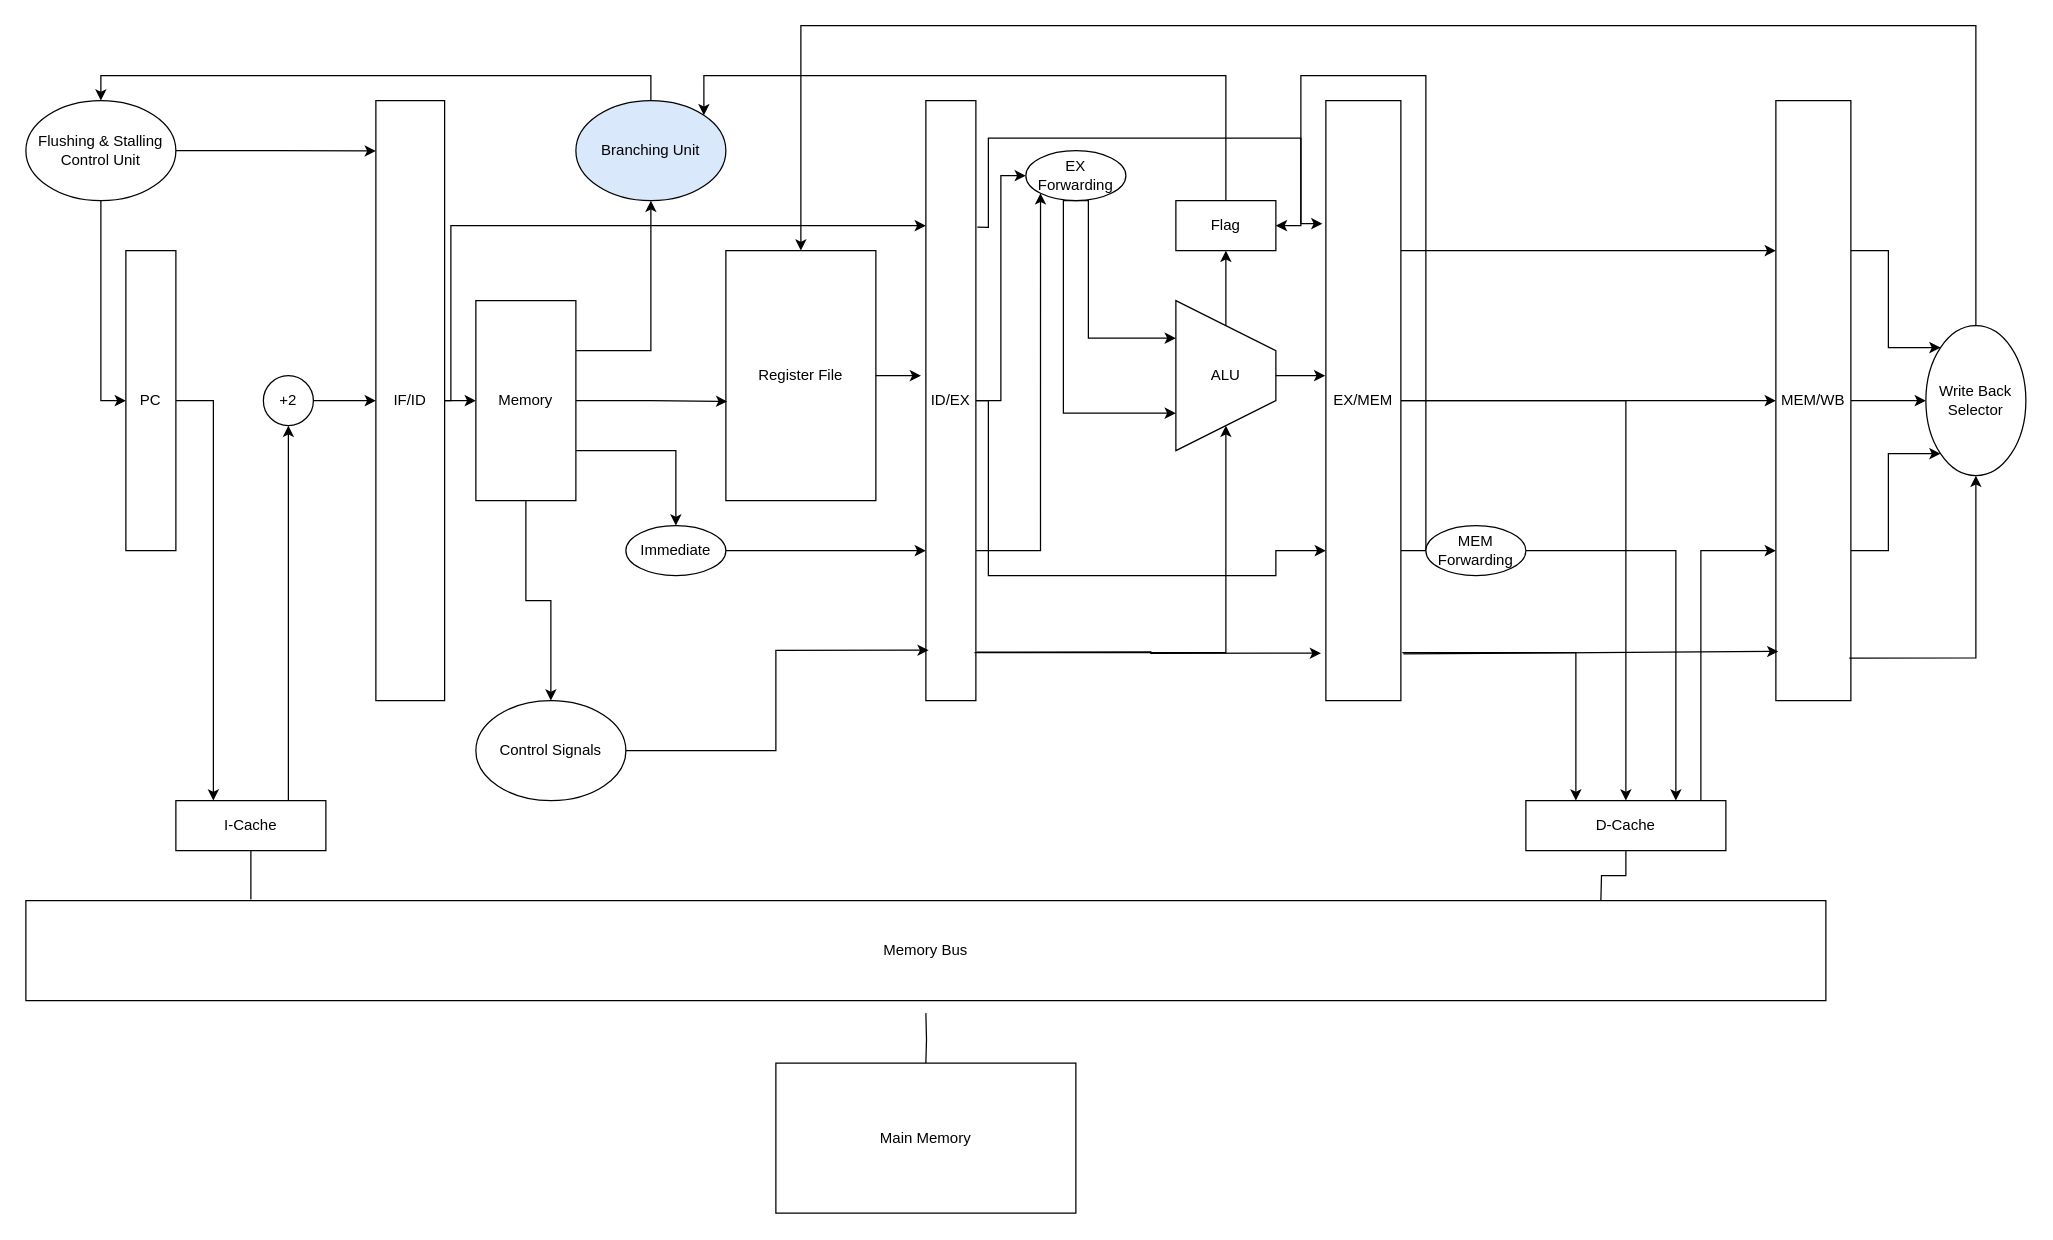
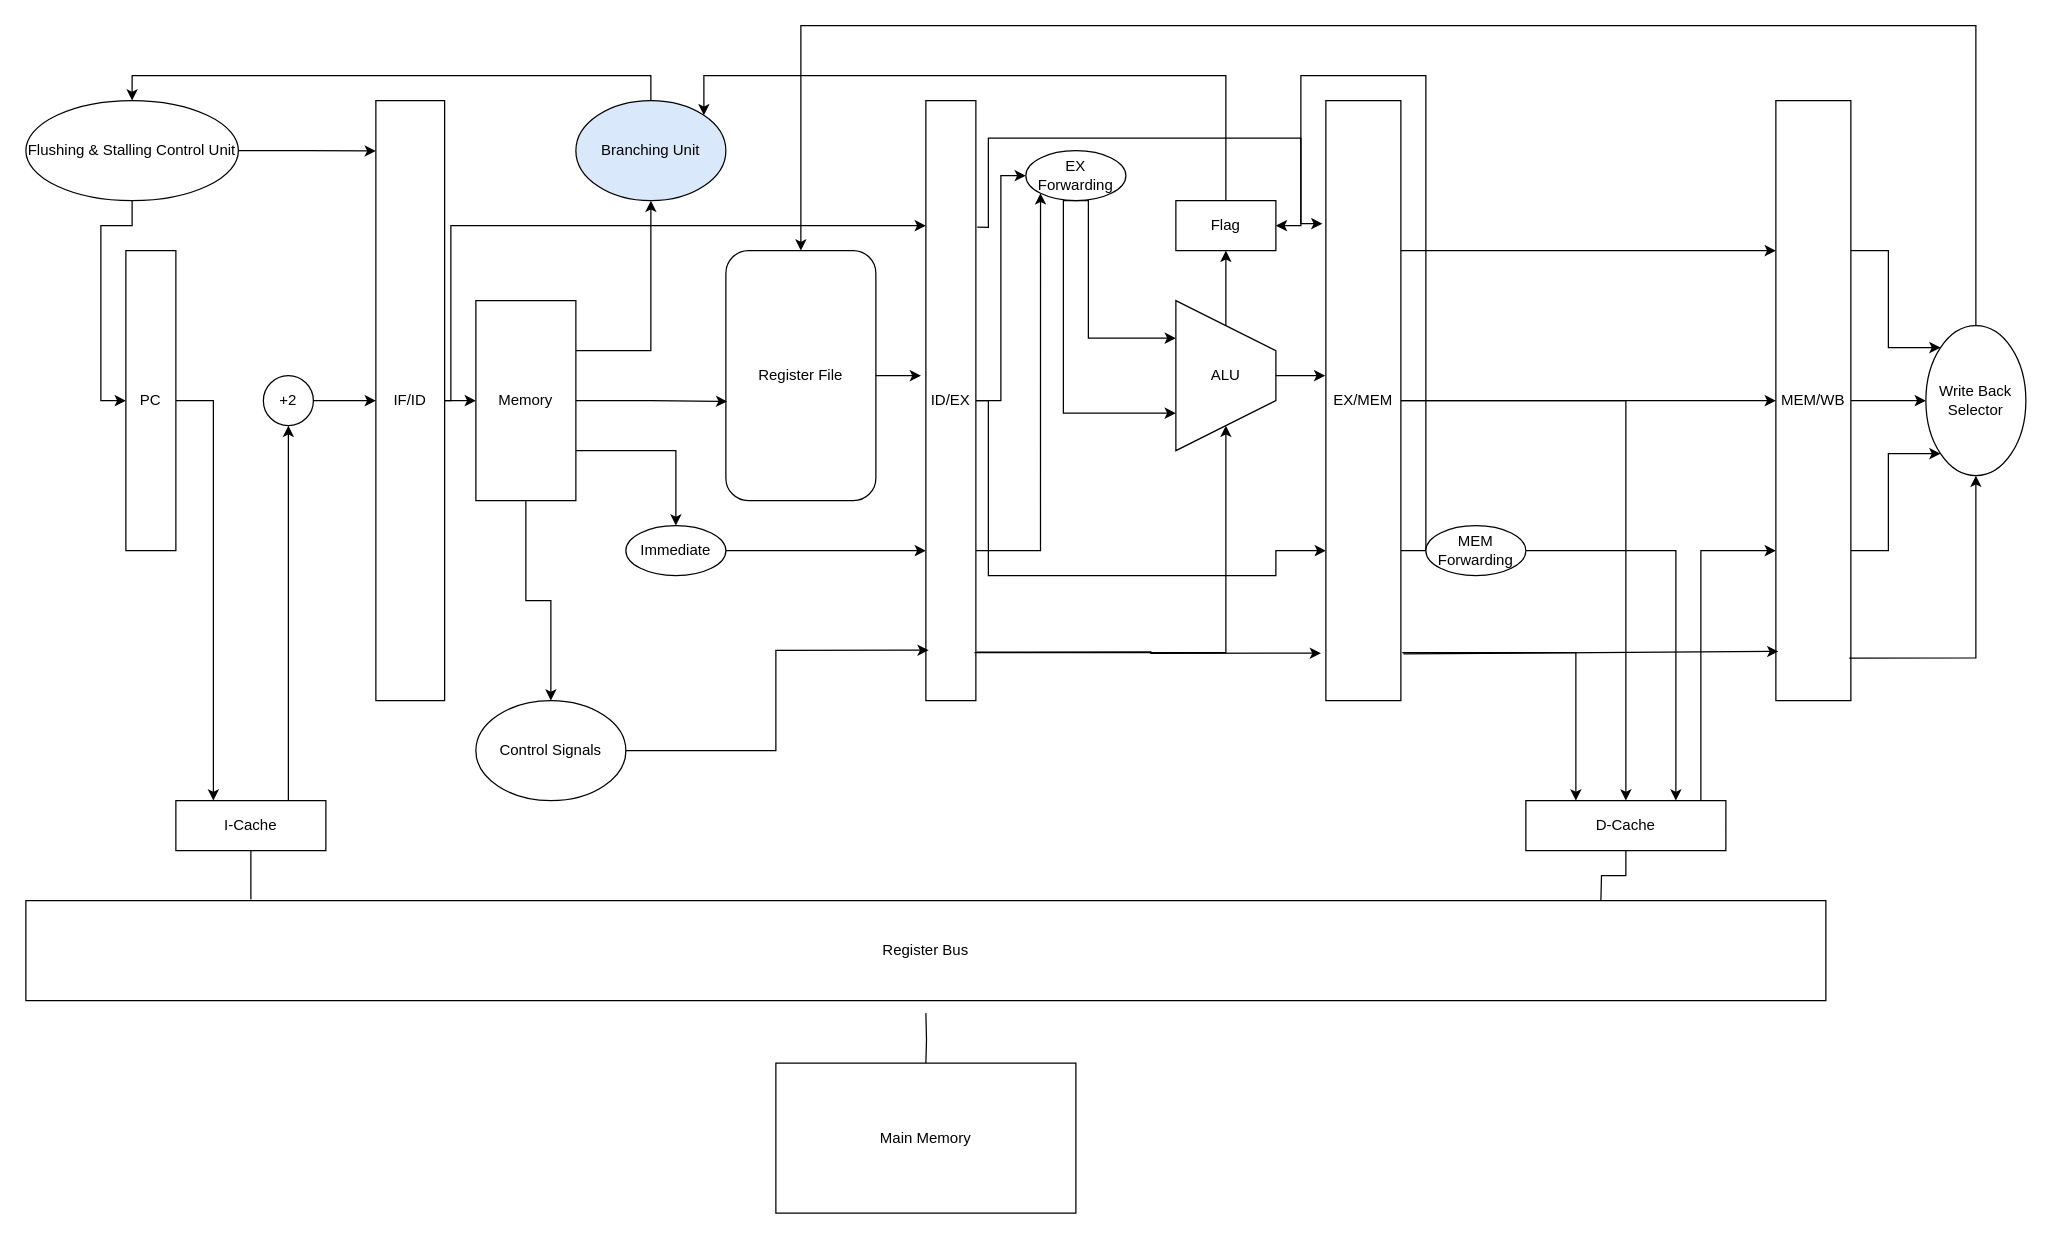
(101, 151) -> (132, 151)
(801, 376) -> (801, 376)
(926, 951) -> (926, 951)
